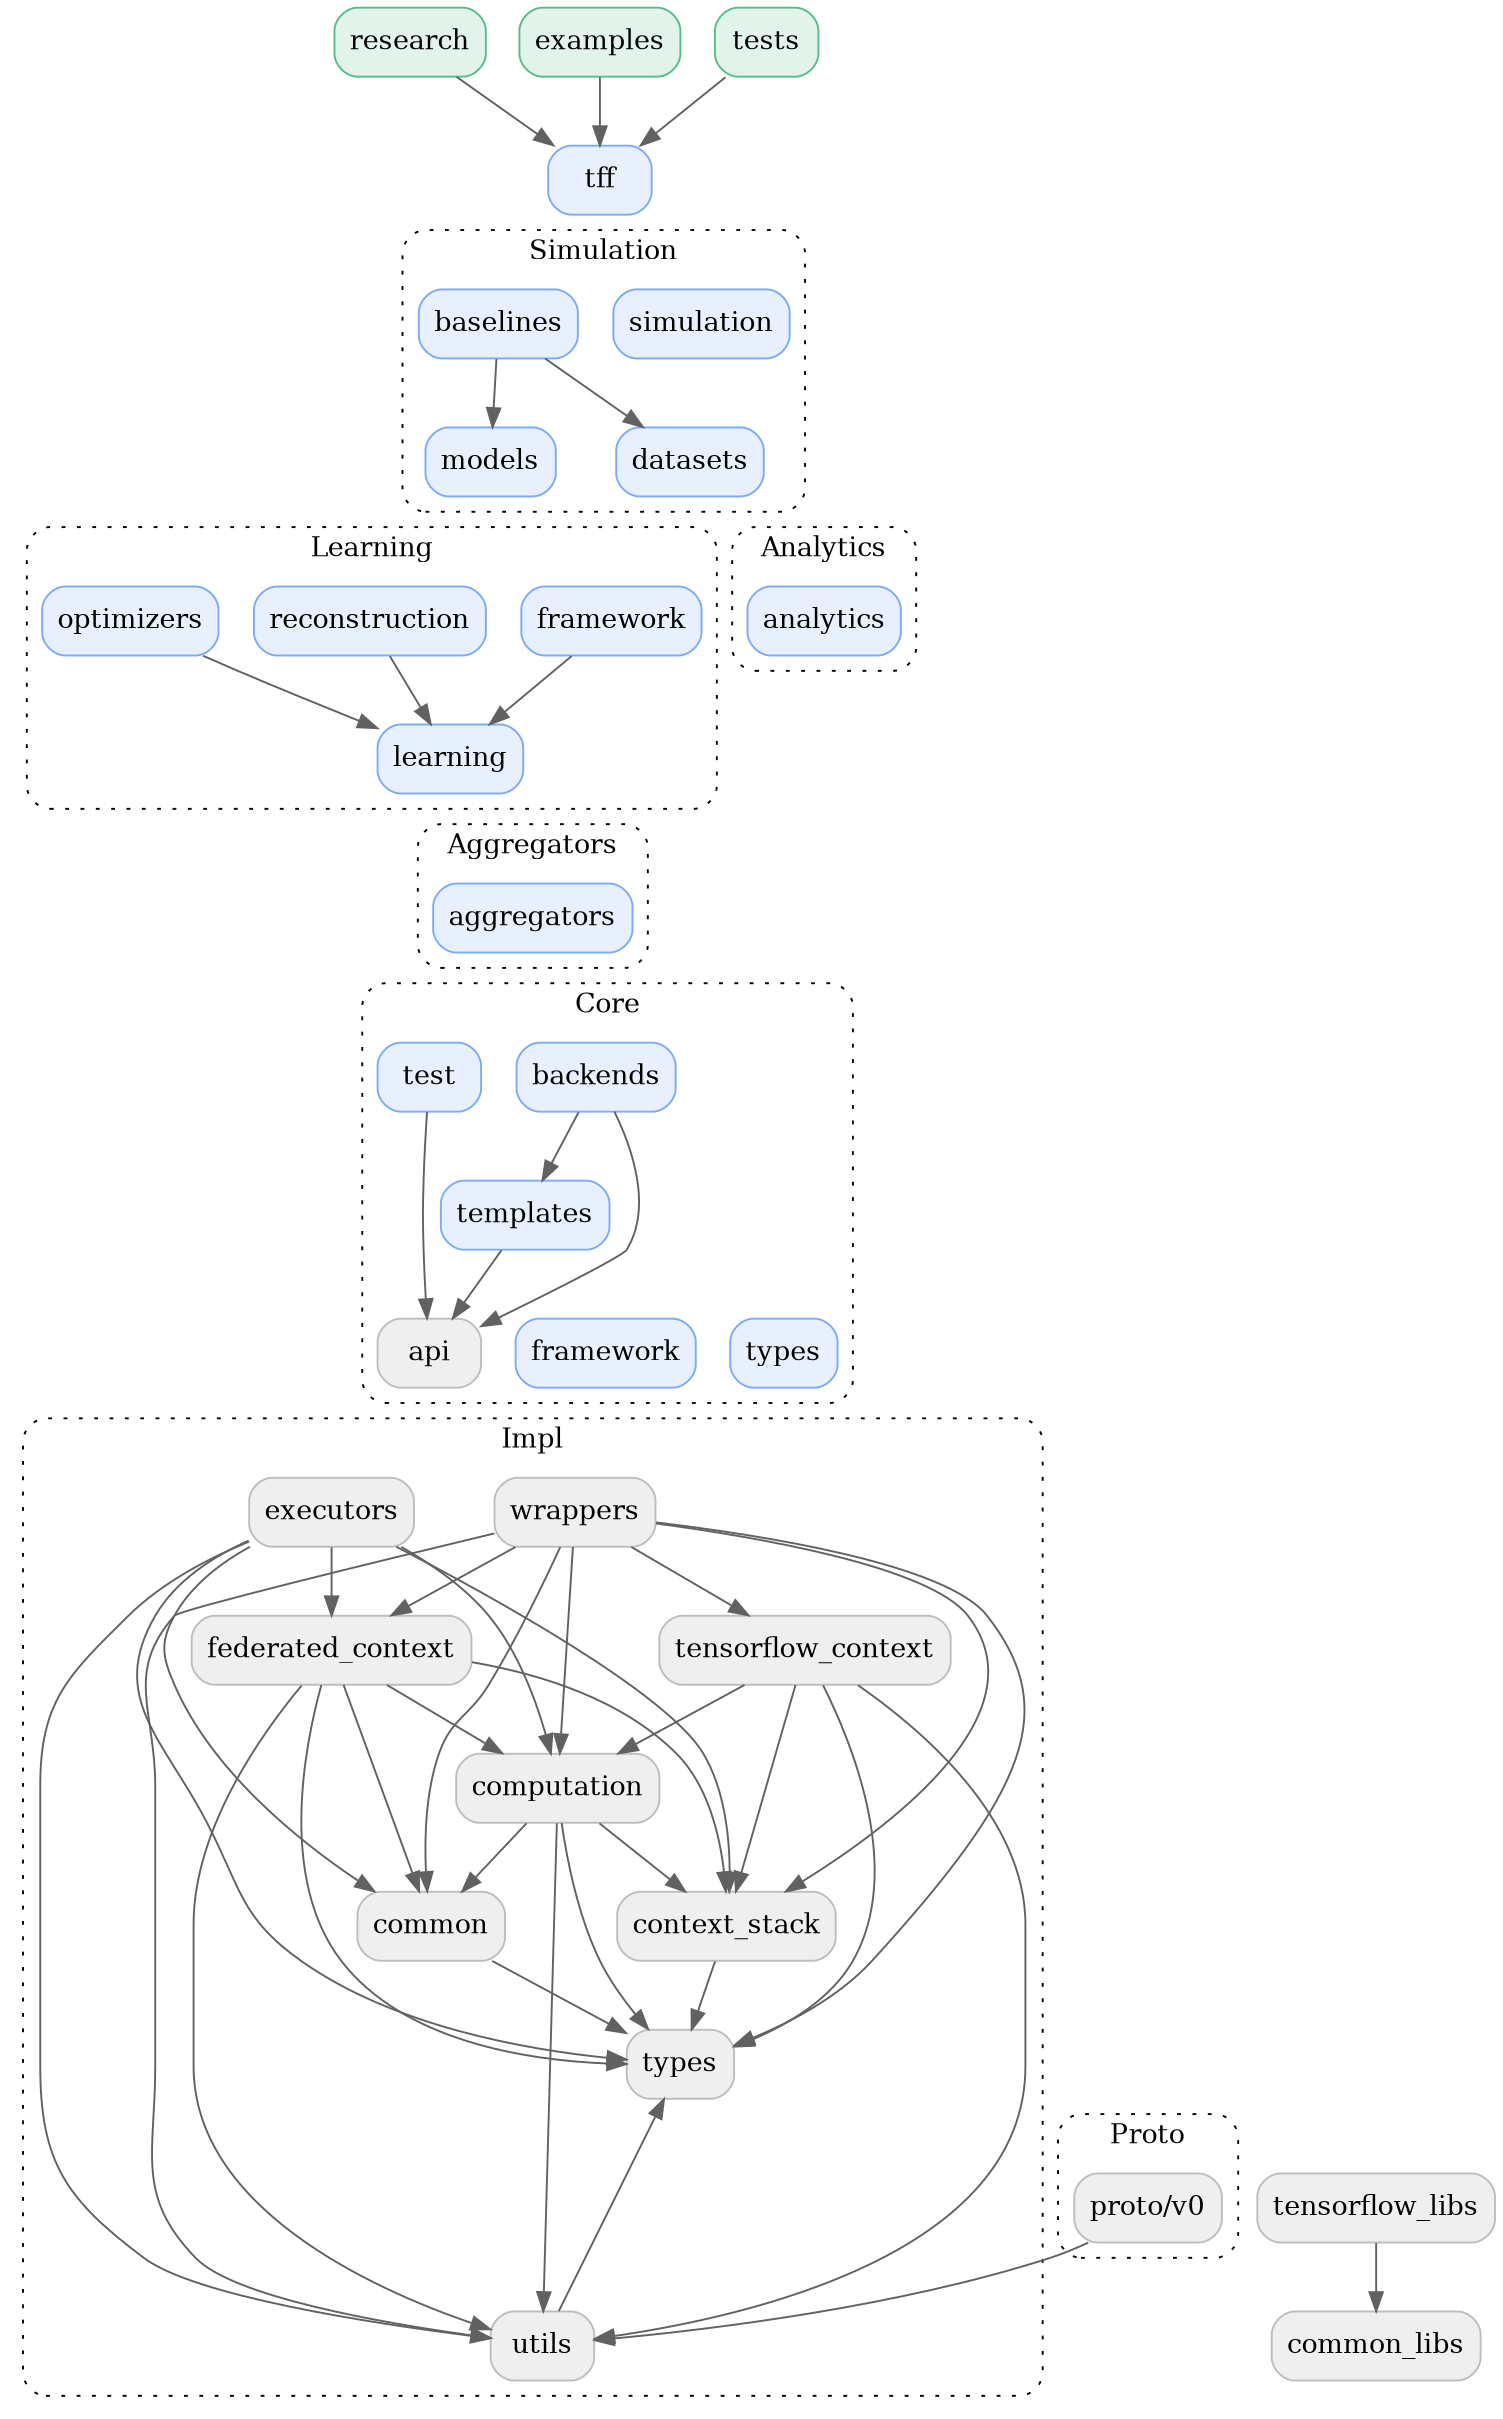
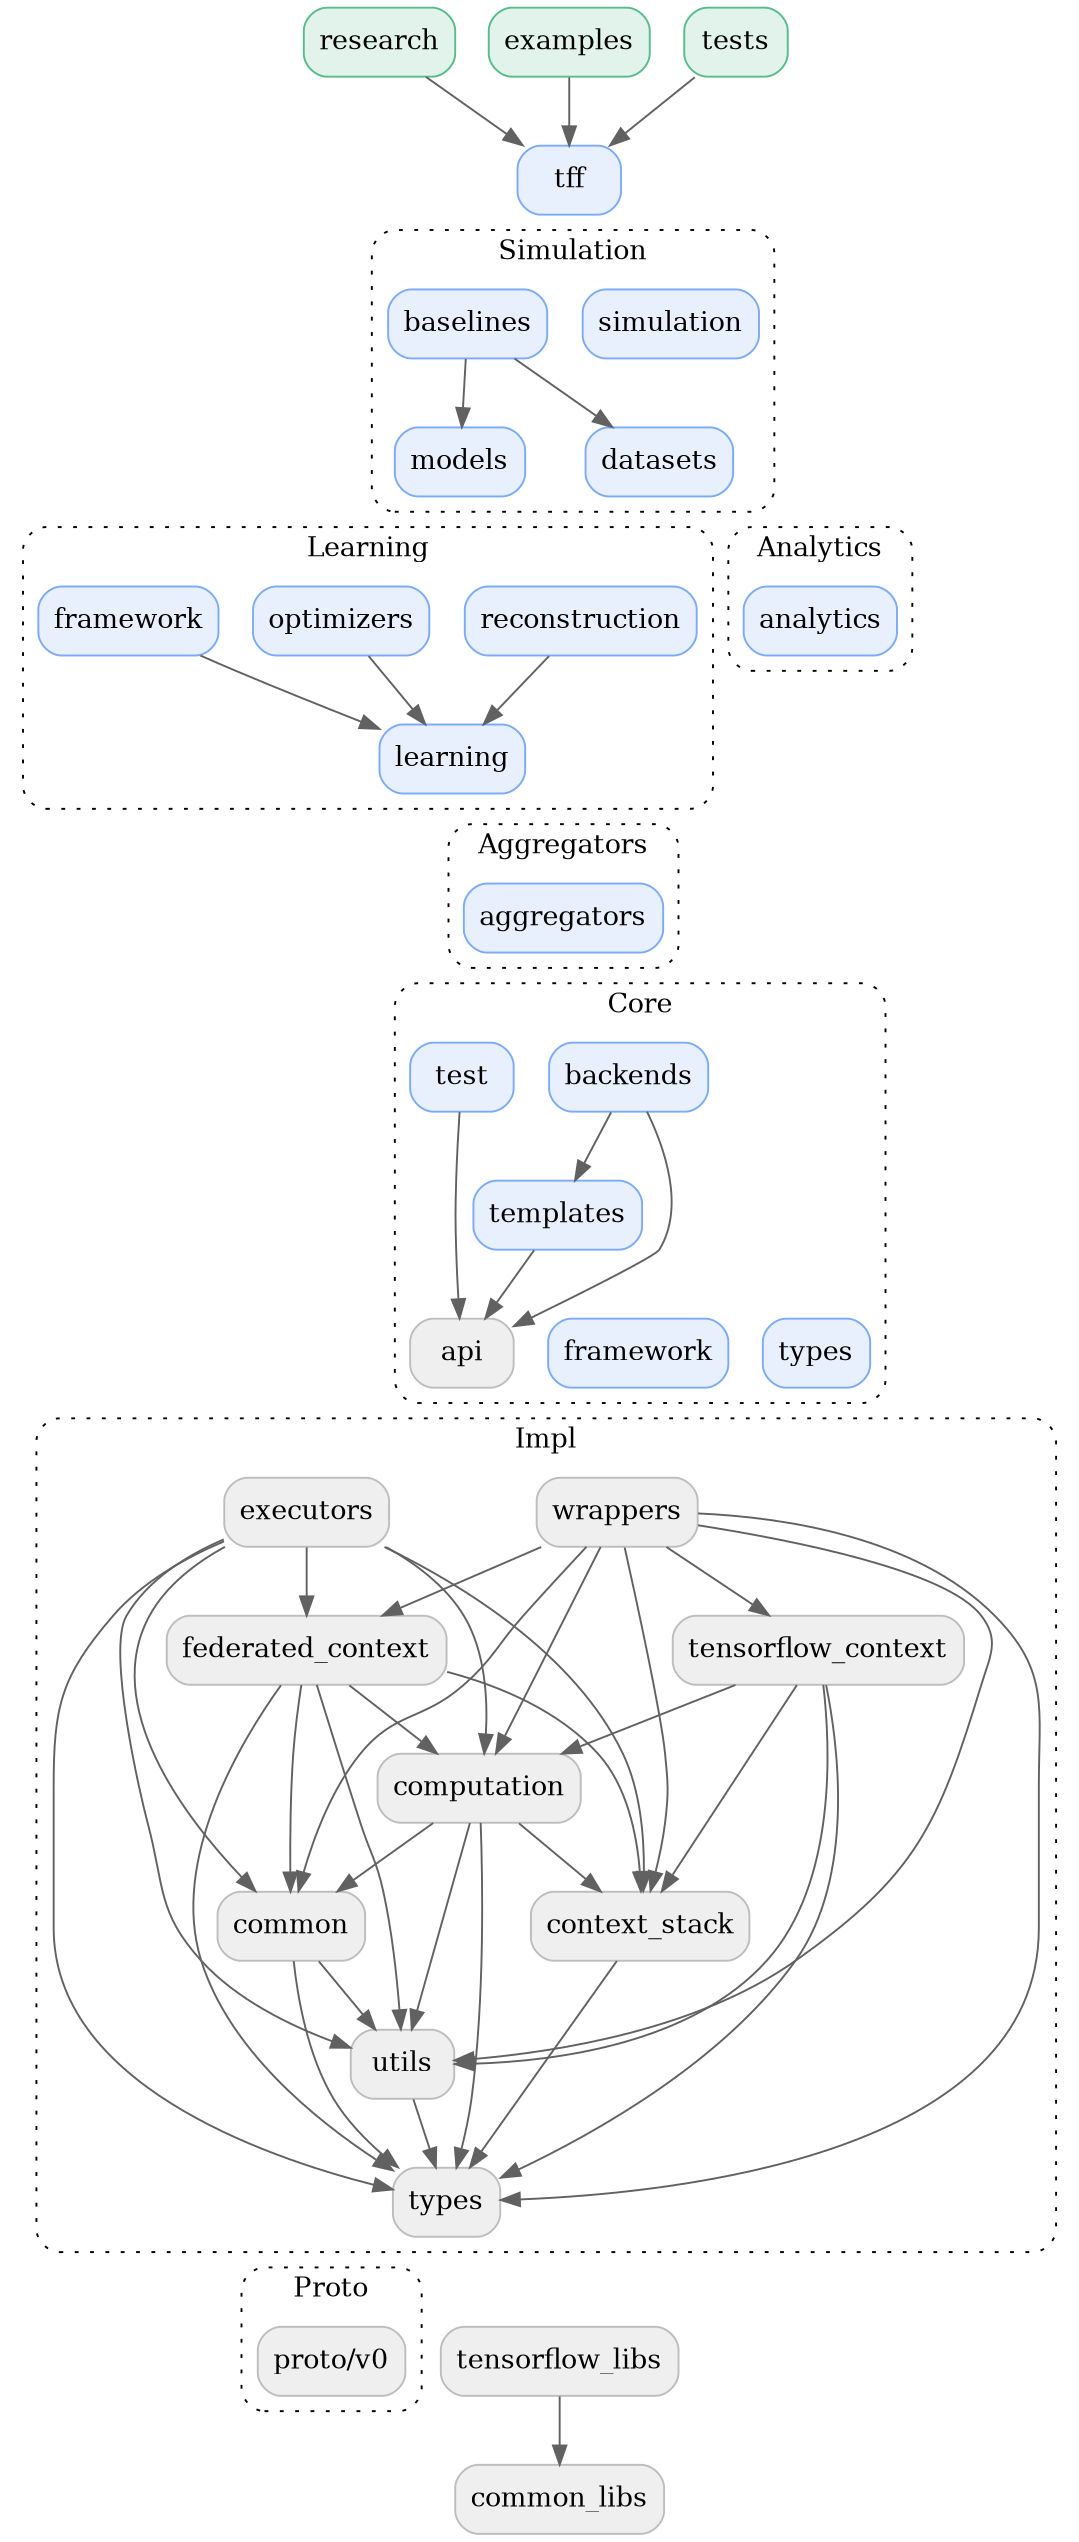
(854, 2305) -> (341, 1988)
